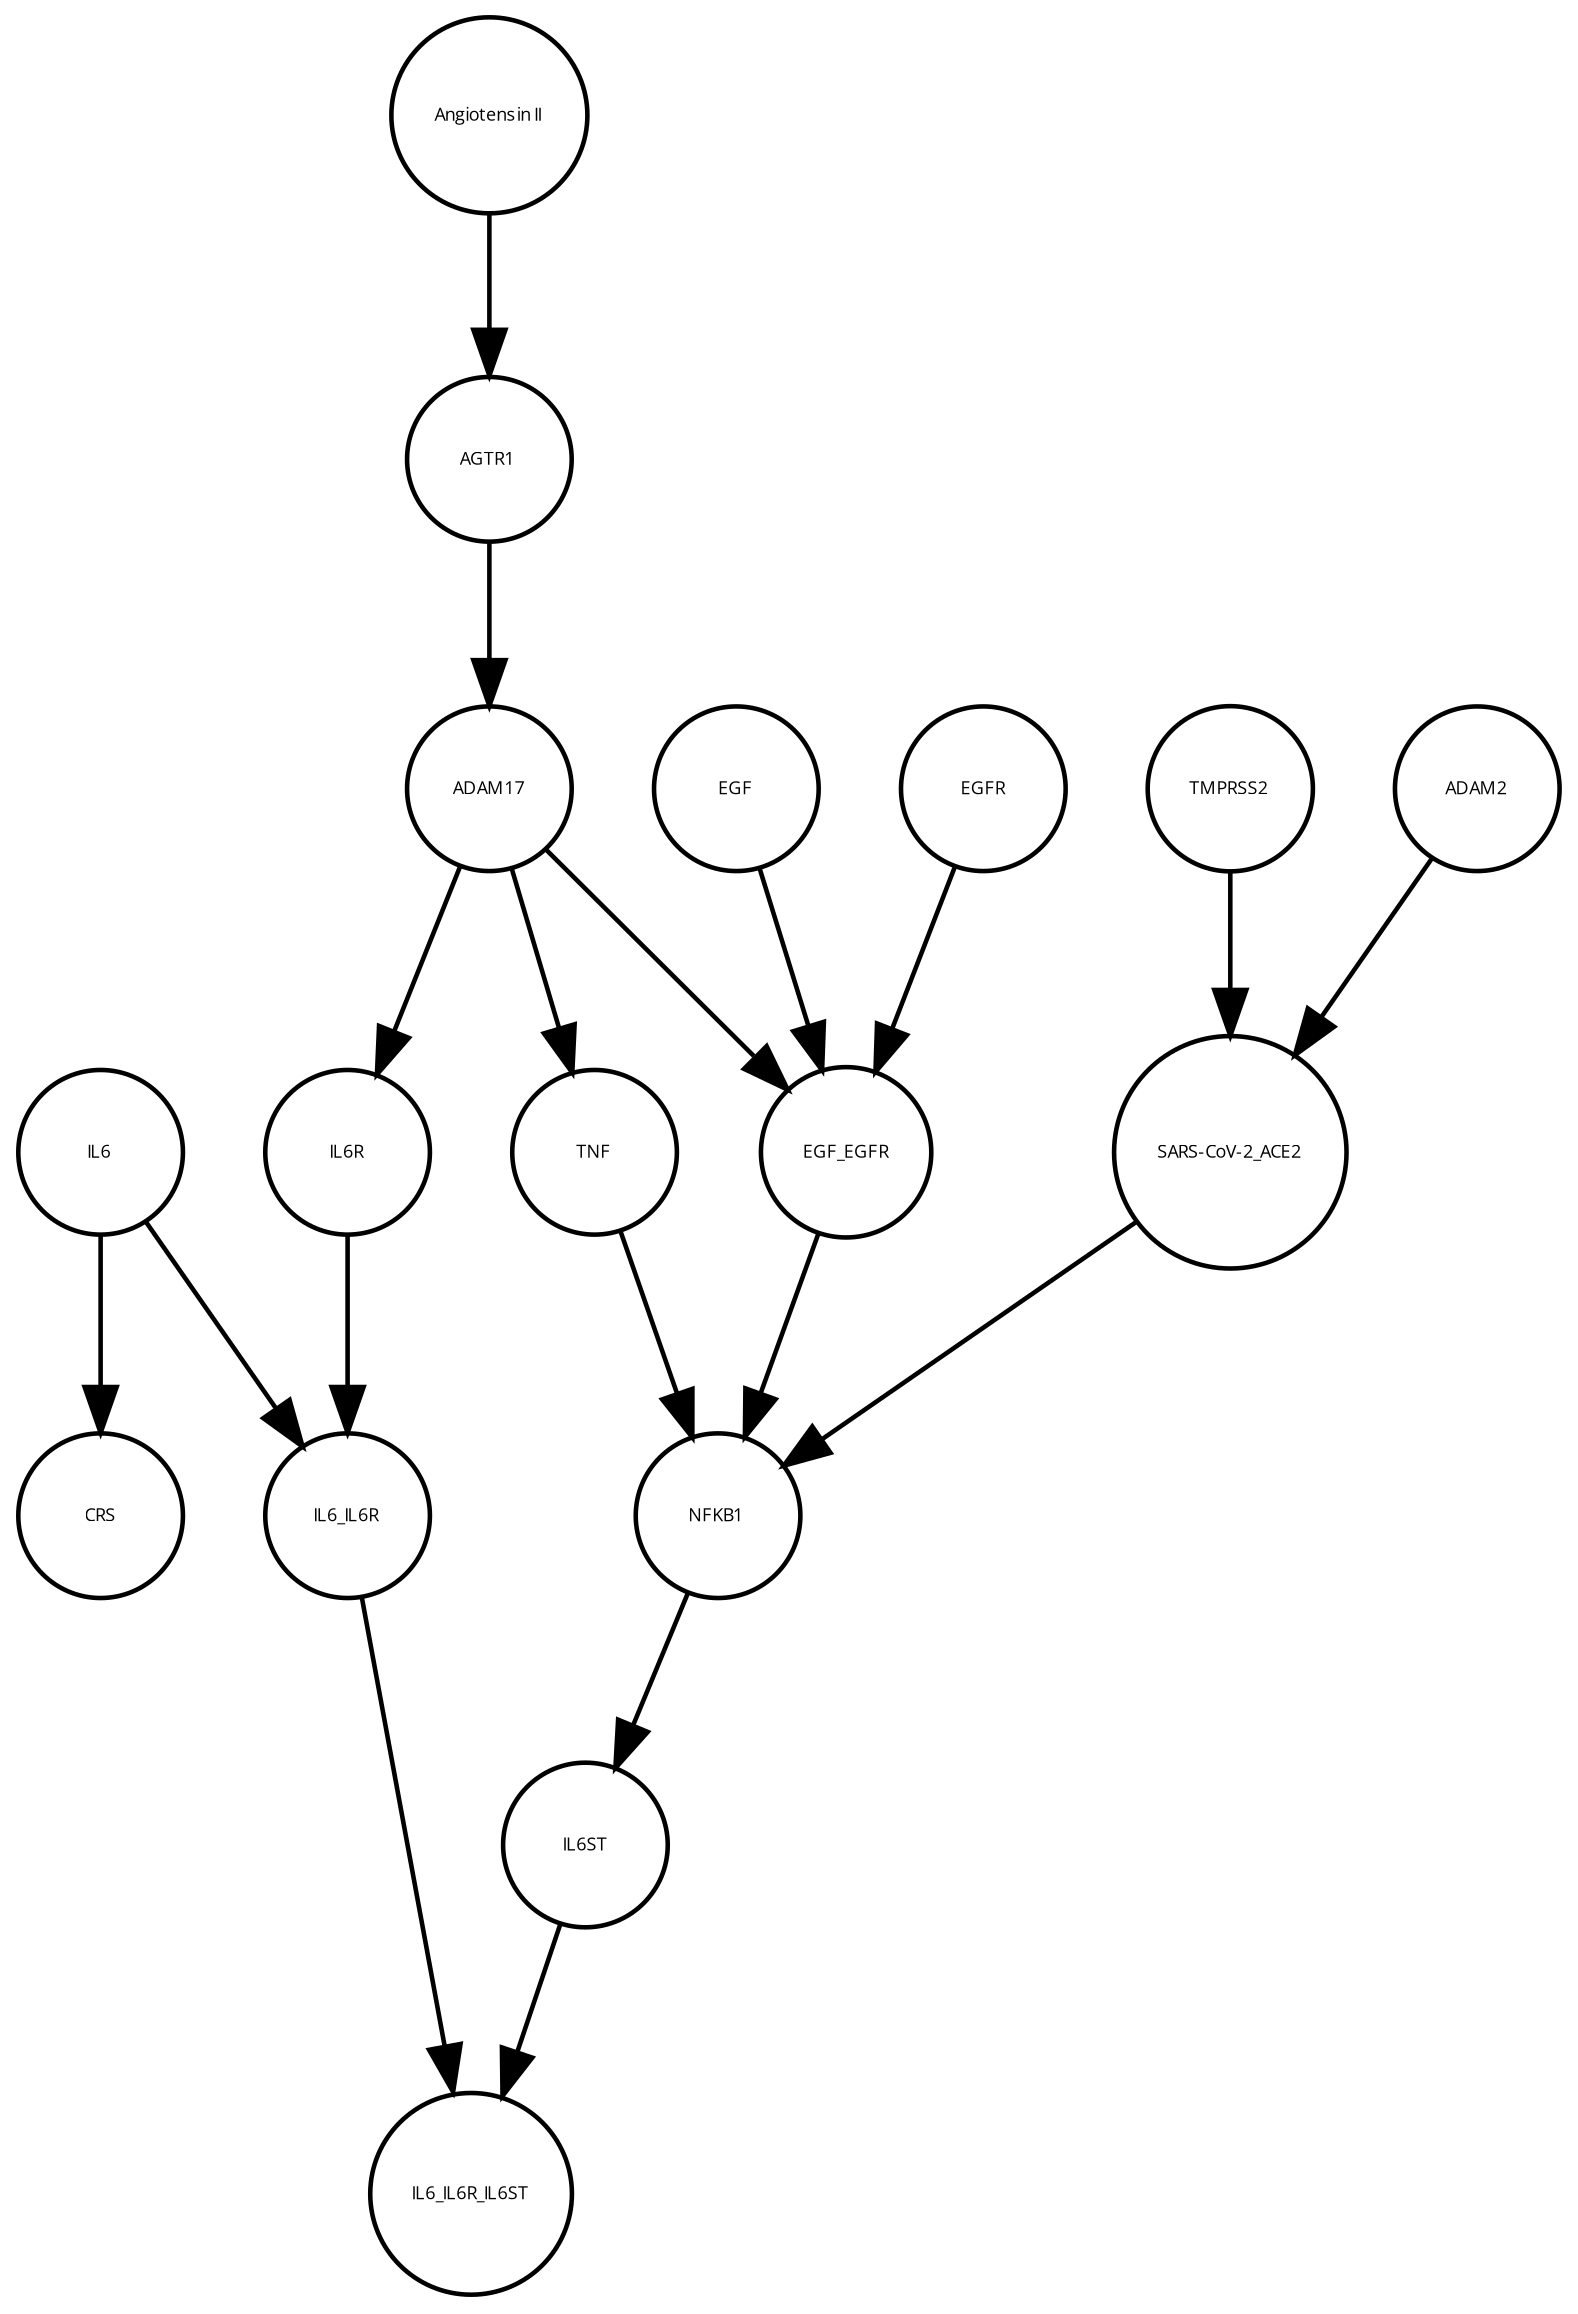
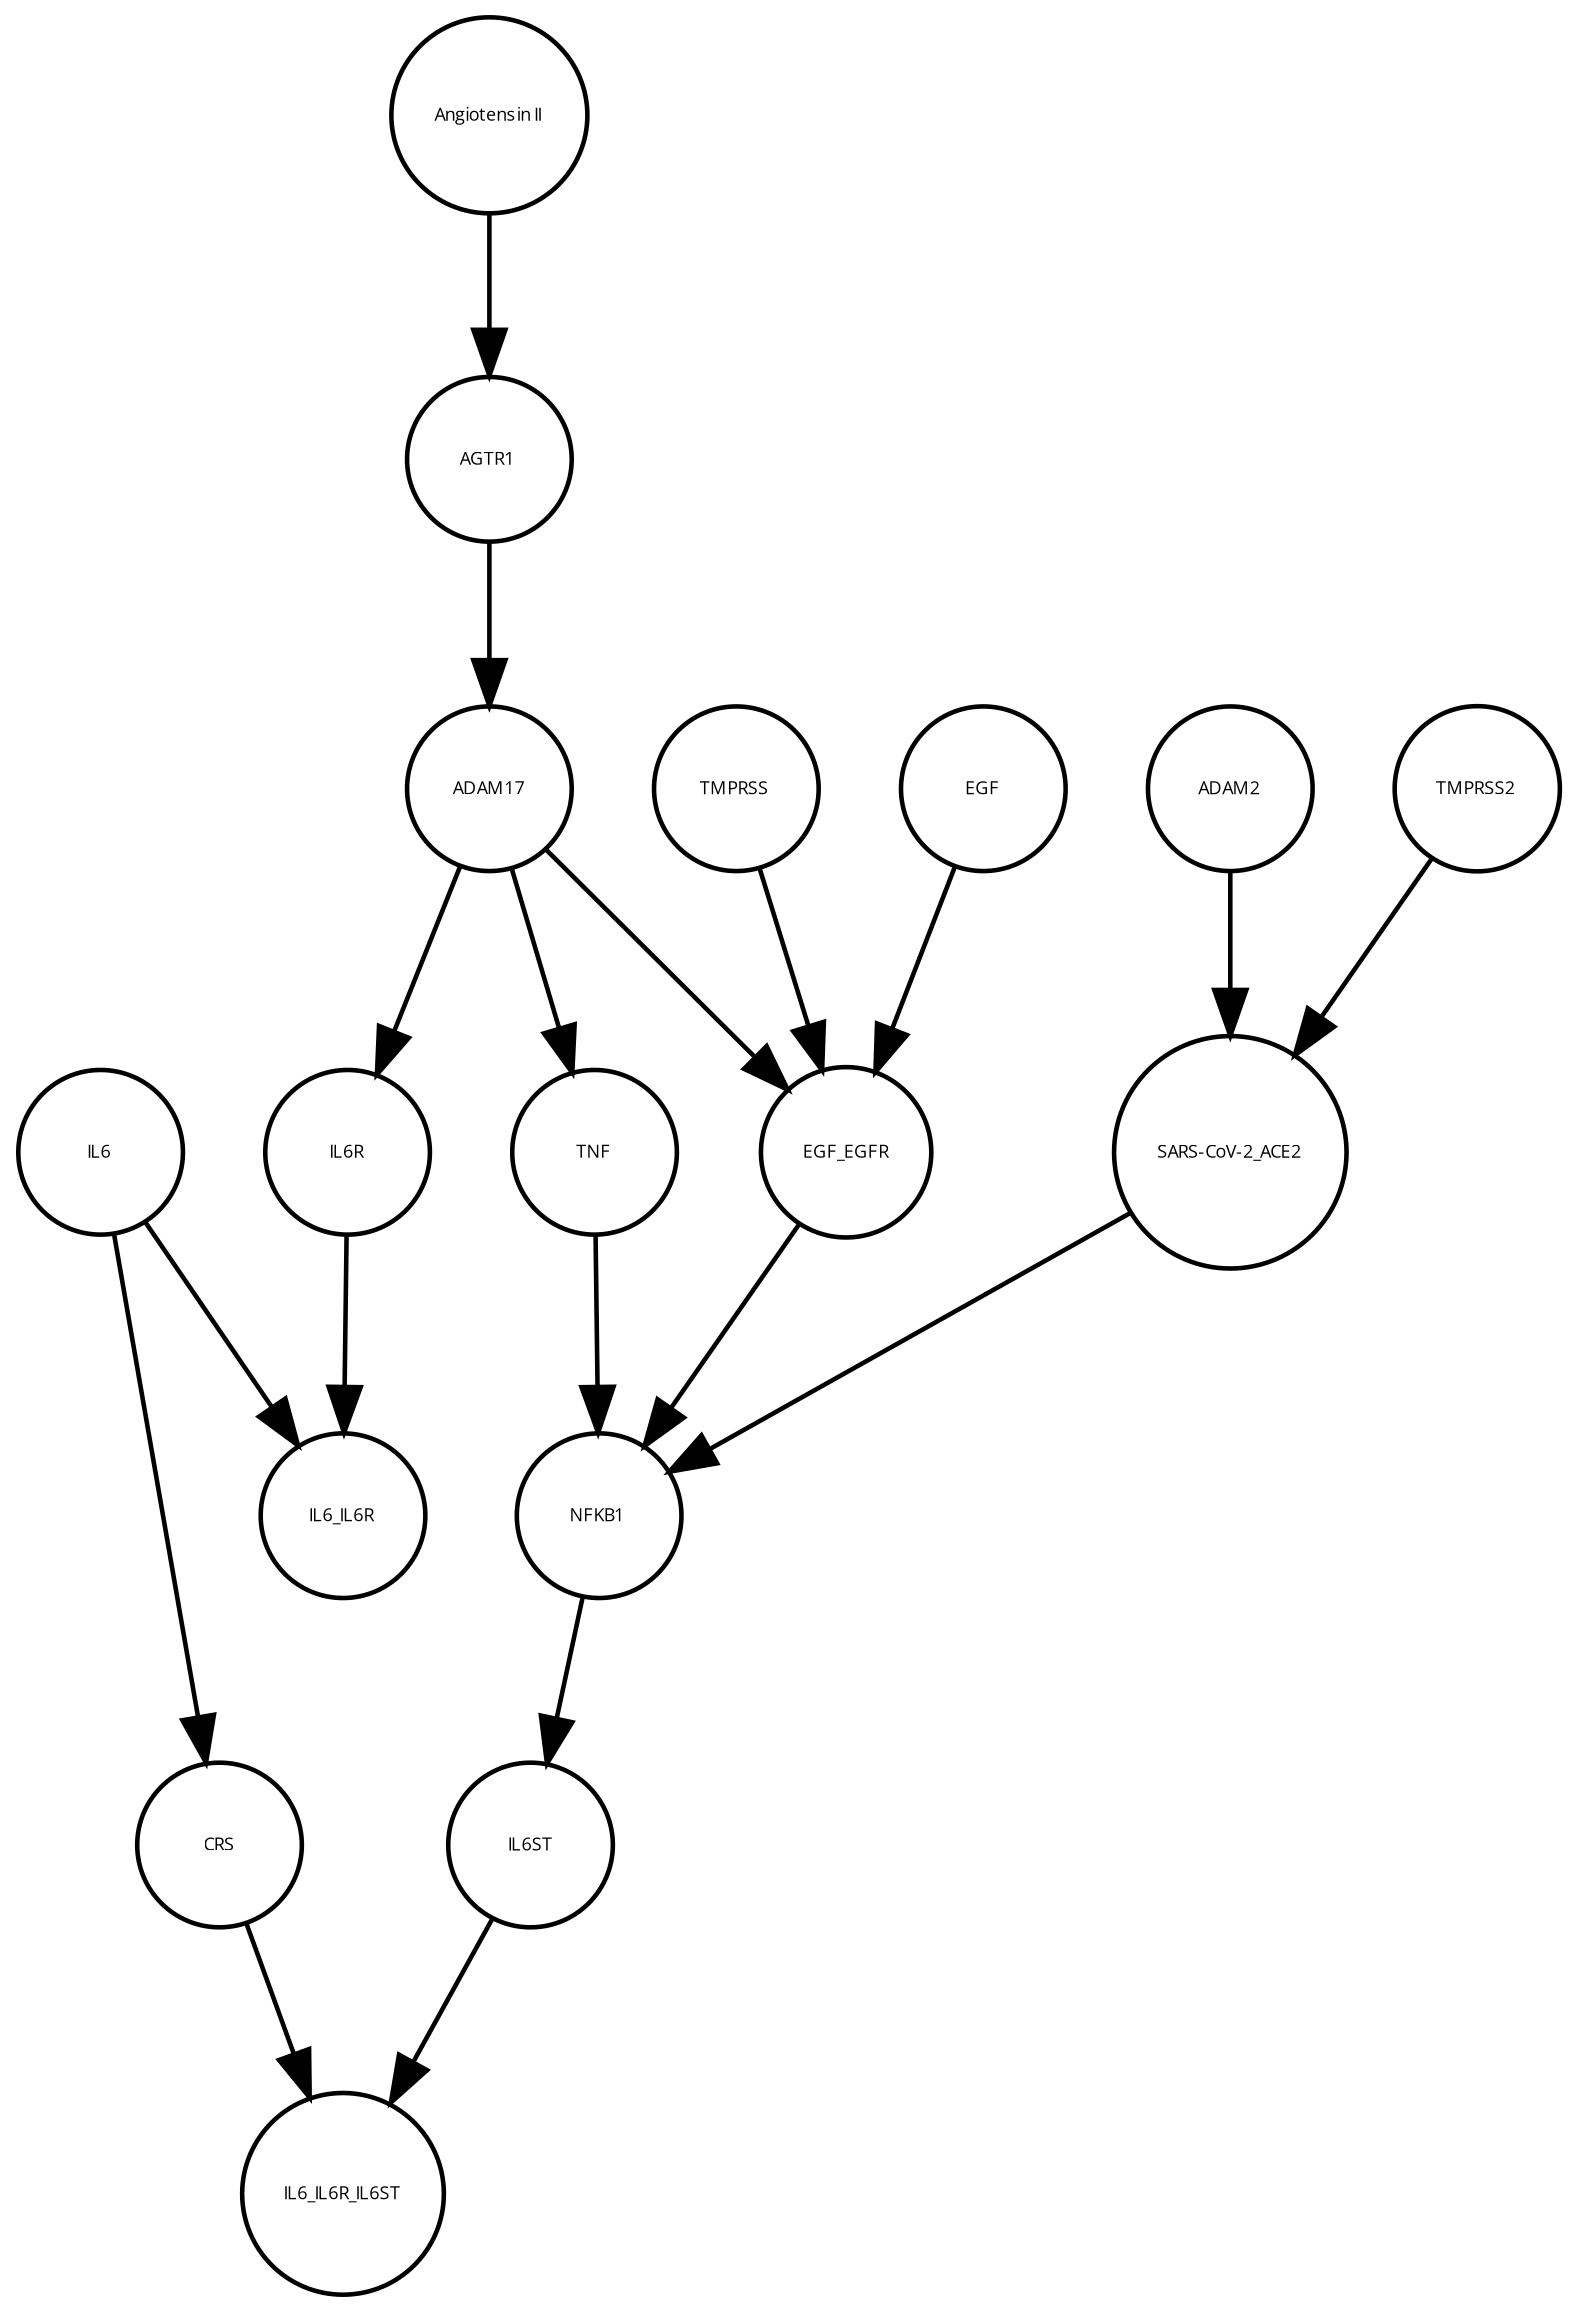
(983, 789) -> (736, 789)
(403, 1822) -> (270, 1989)
